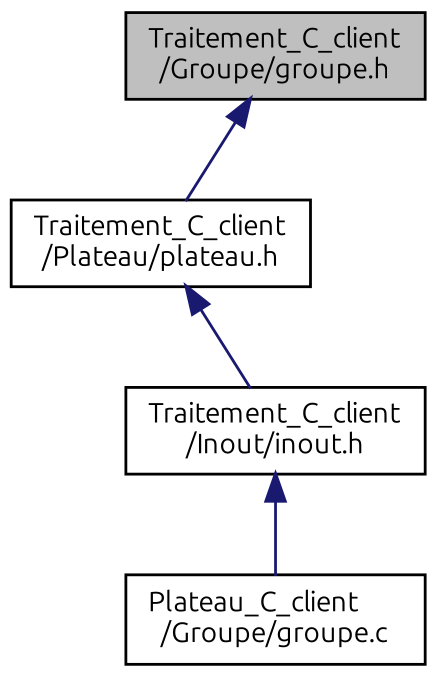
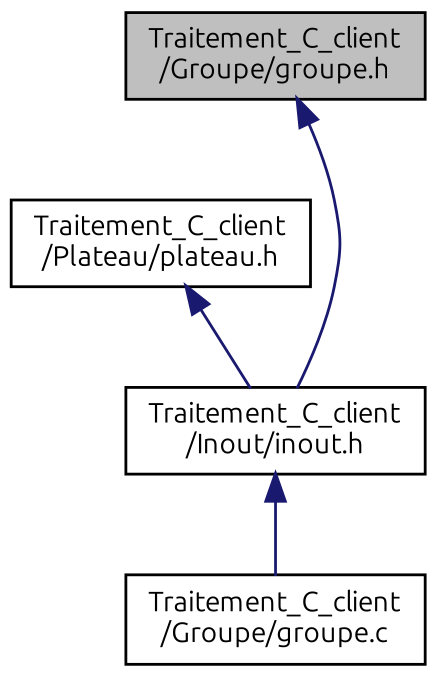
(211, 162) -> (339, 257)
(276, 620) -> (276, 620)
